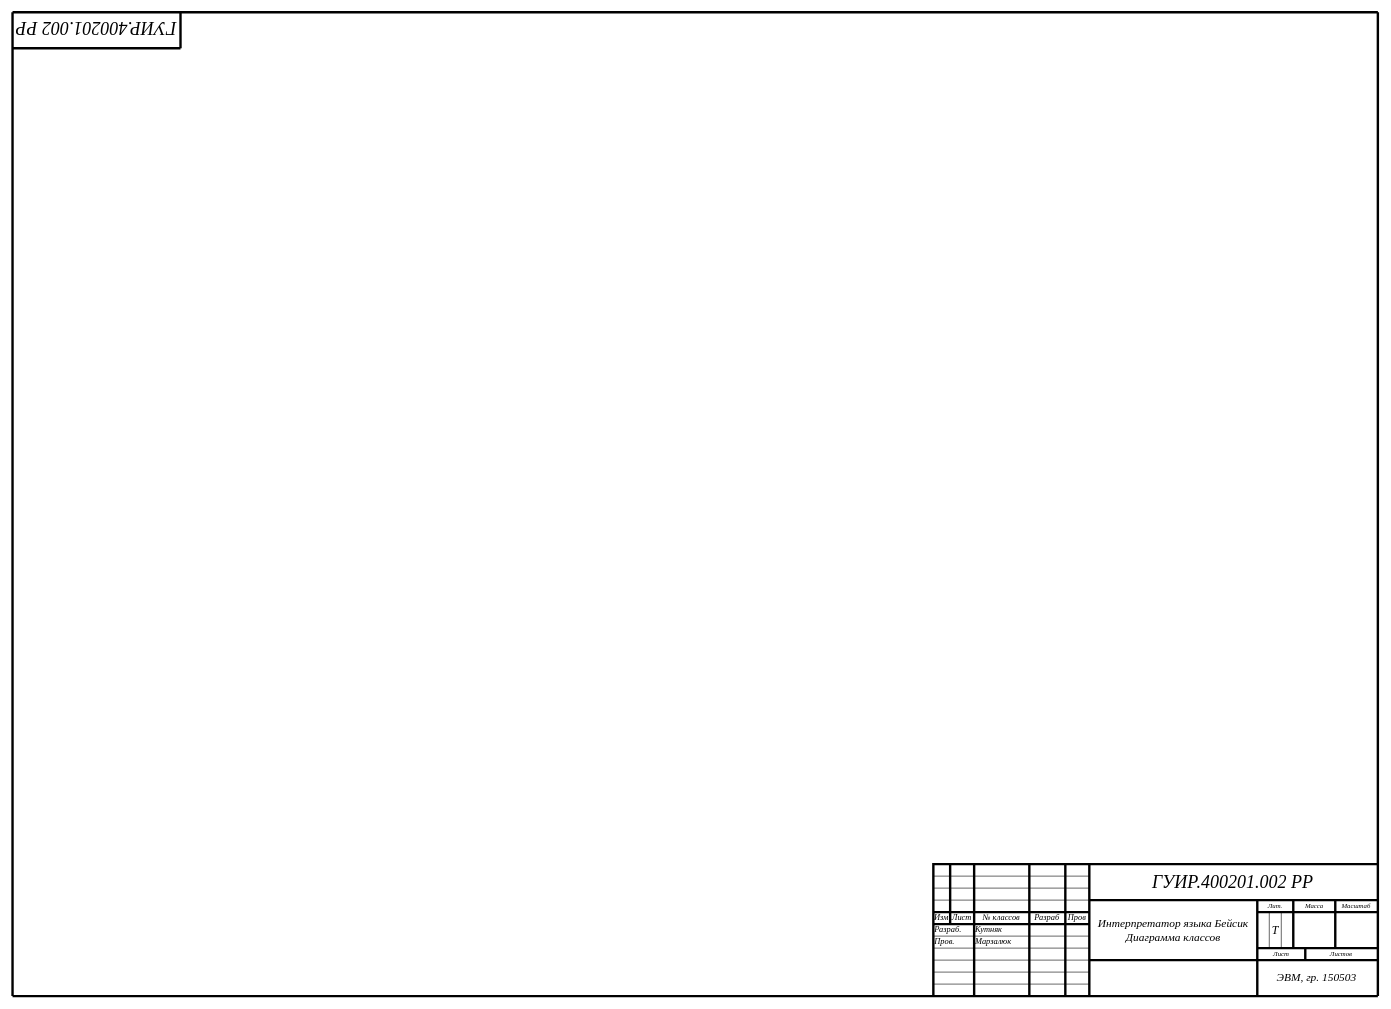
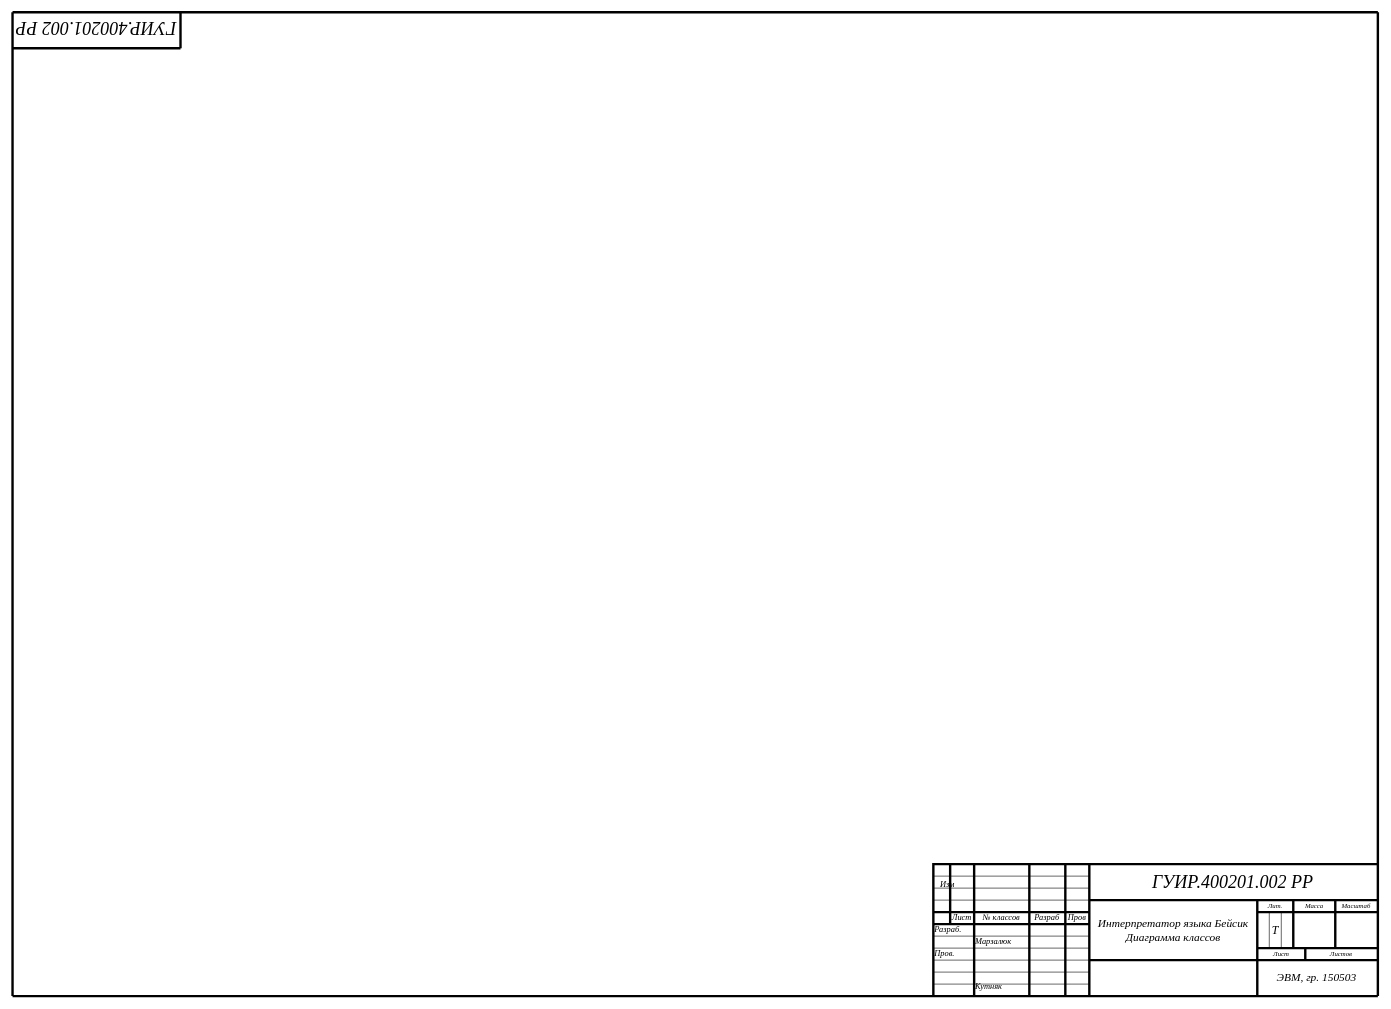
(942, 918) -> (948, 885)
(1003, 930) -> (1003, 987)
(954, 942) -> (954, 954)
